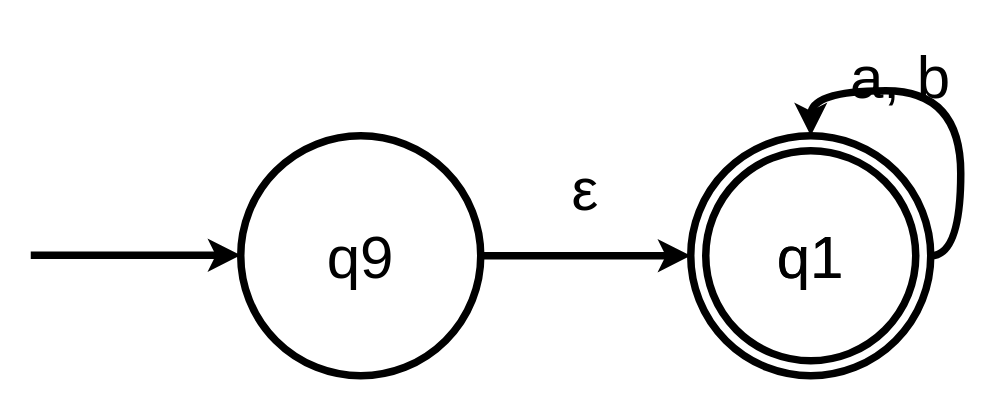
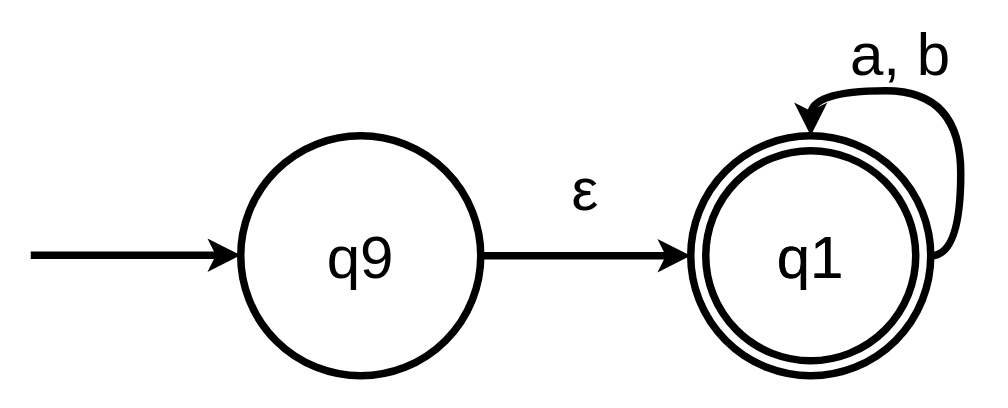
(901, 76) -> (901, 53)
